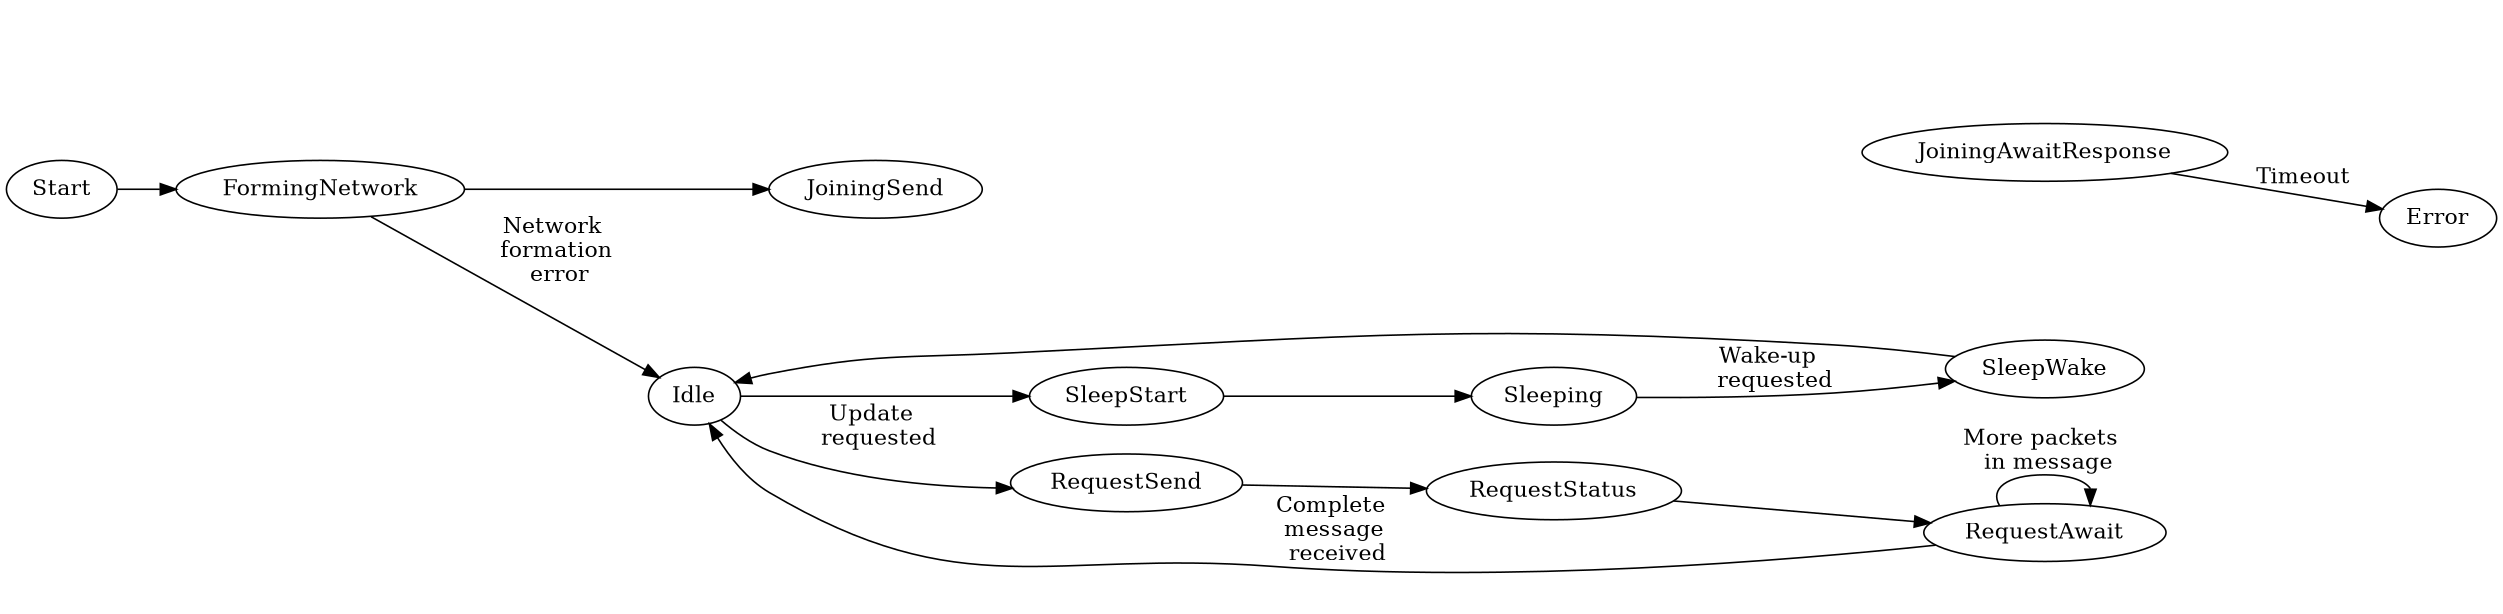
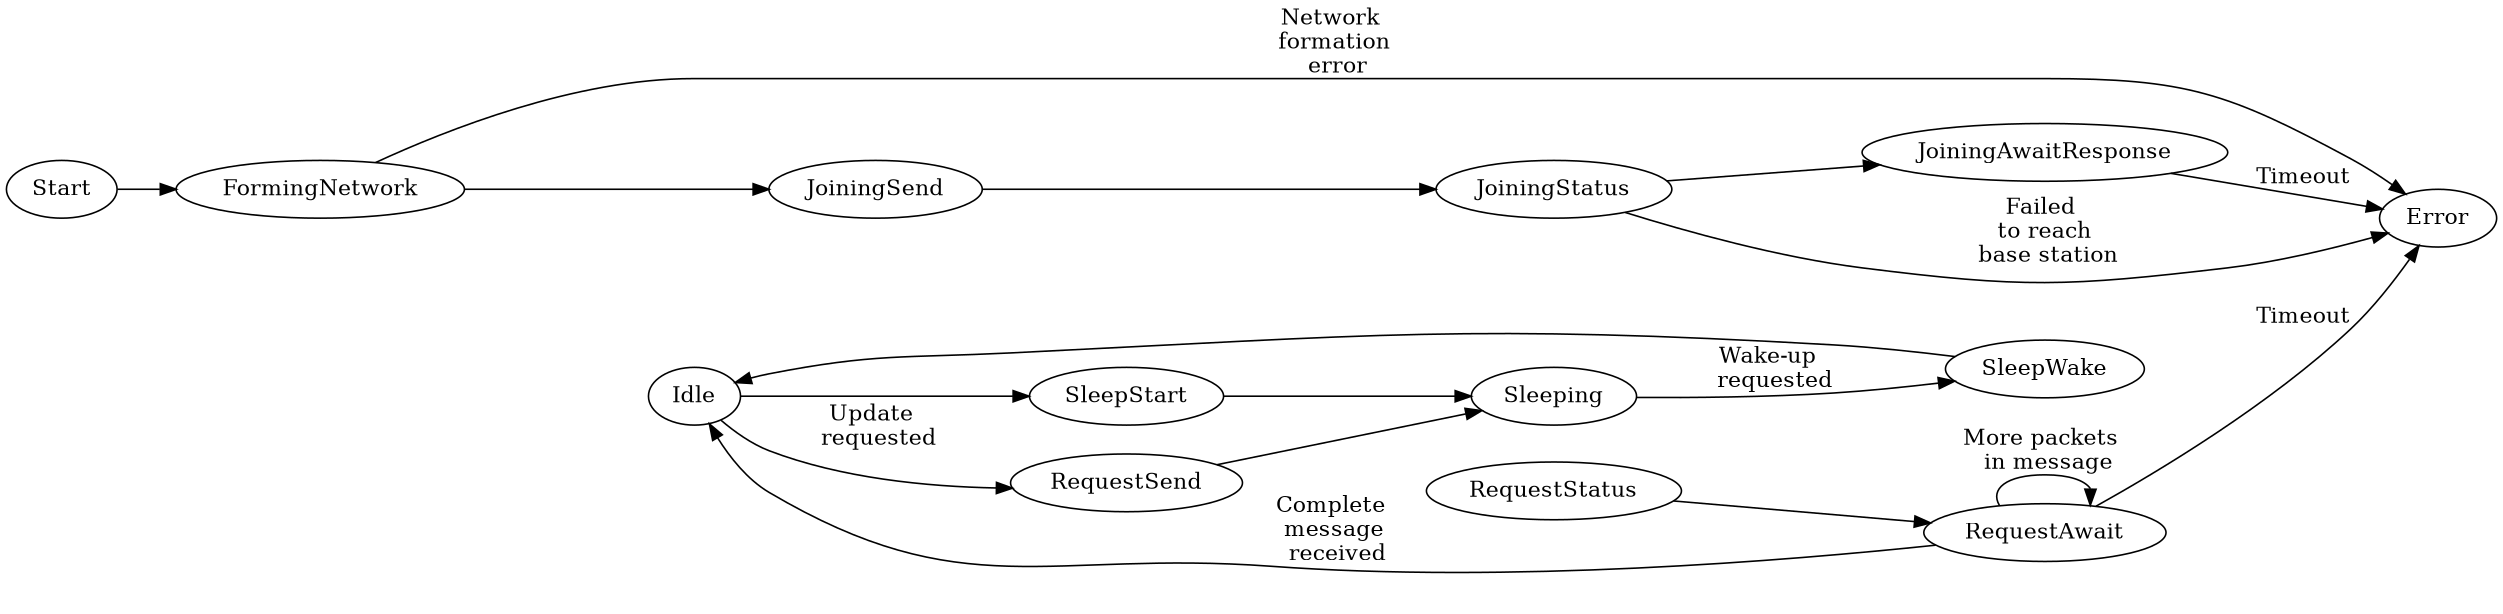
none -> (1554, 189)
(508, 293) -> (1389, 79)
none -> (2266, 398)
(1326, 487) -> (1341, 439)
